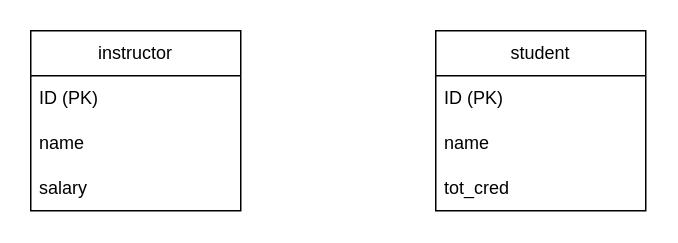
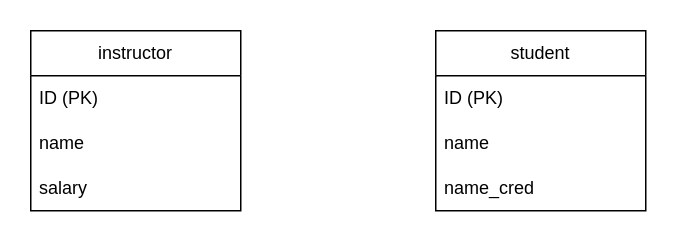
(485, 188) -> (490, 188)
